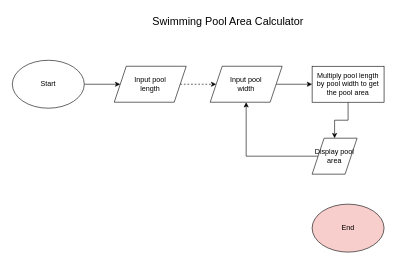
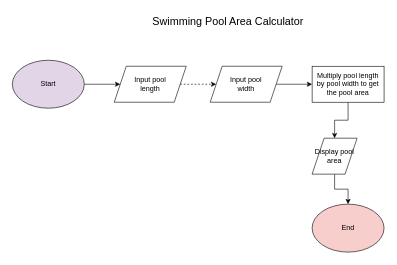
(48, 84) -> (48, 84)
(246, 107) -> (335, 182)
